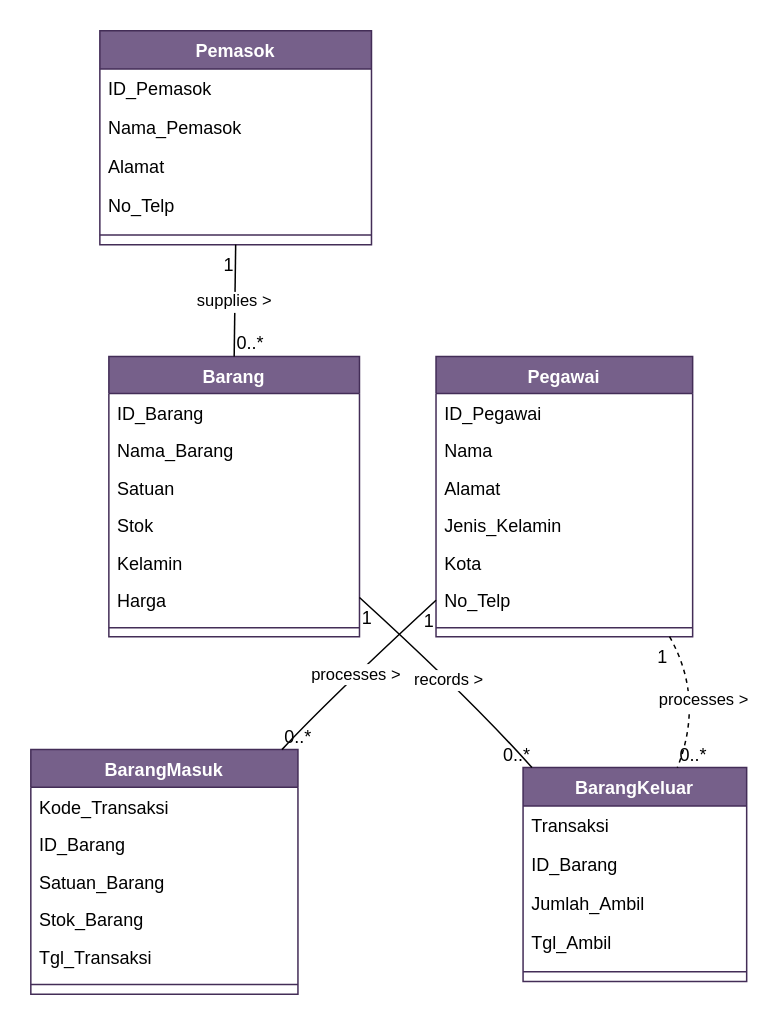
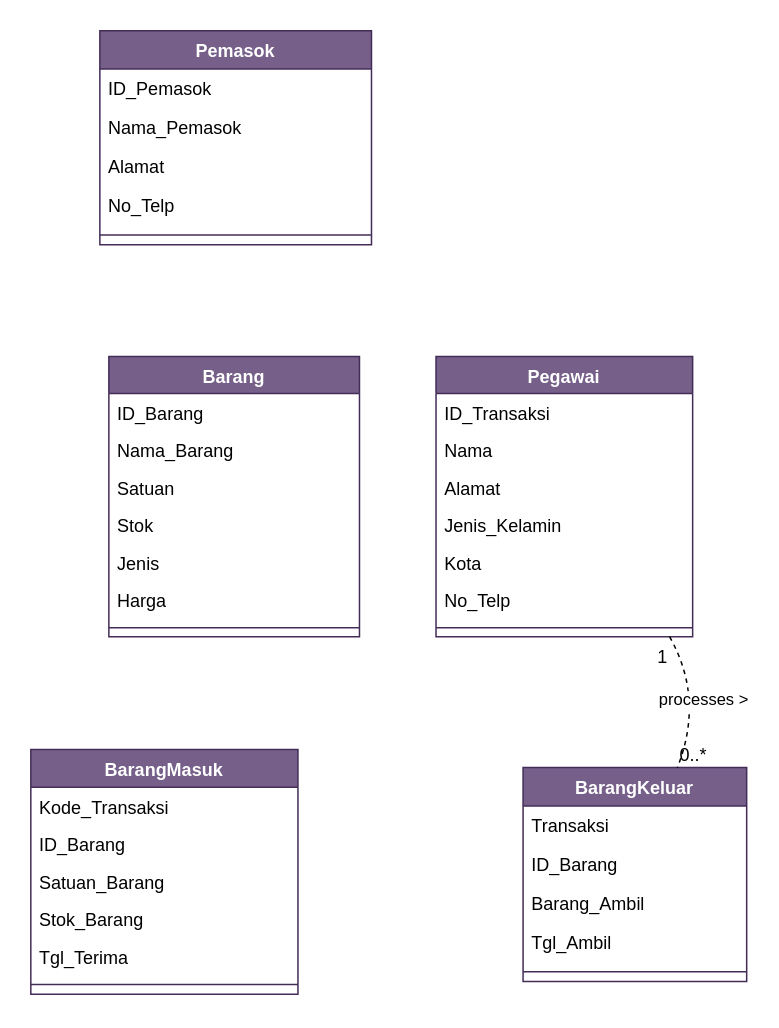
(235, 301) -> none
(492, 414) -> (502, 414)
(148, 564) -> (140, 564)
(356, 675) -> none
(448, 681) -> none
(584, 904) -> (587, 904)
(100, 957) -> (85, 957)
